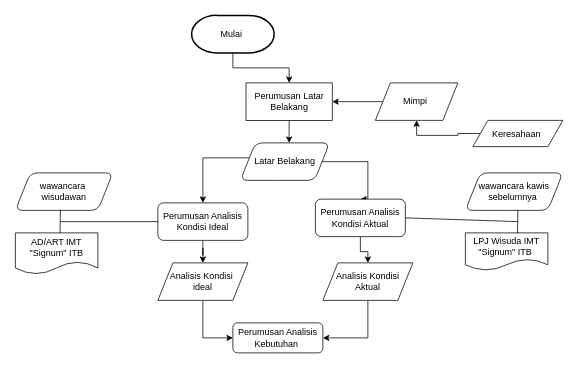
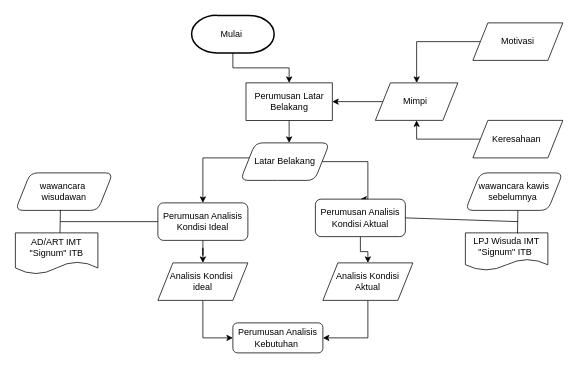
none -> (431, 42)
none -> (518, 42)
(518, 134) -> (518, 139)
